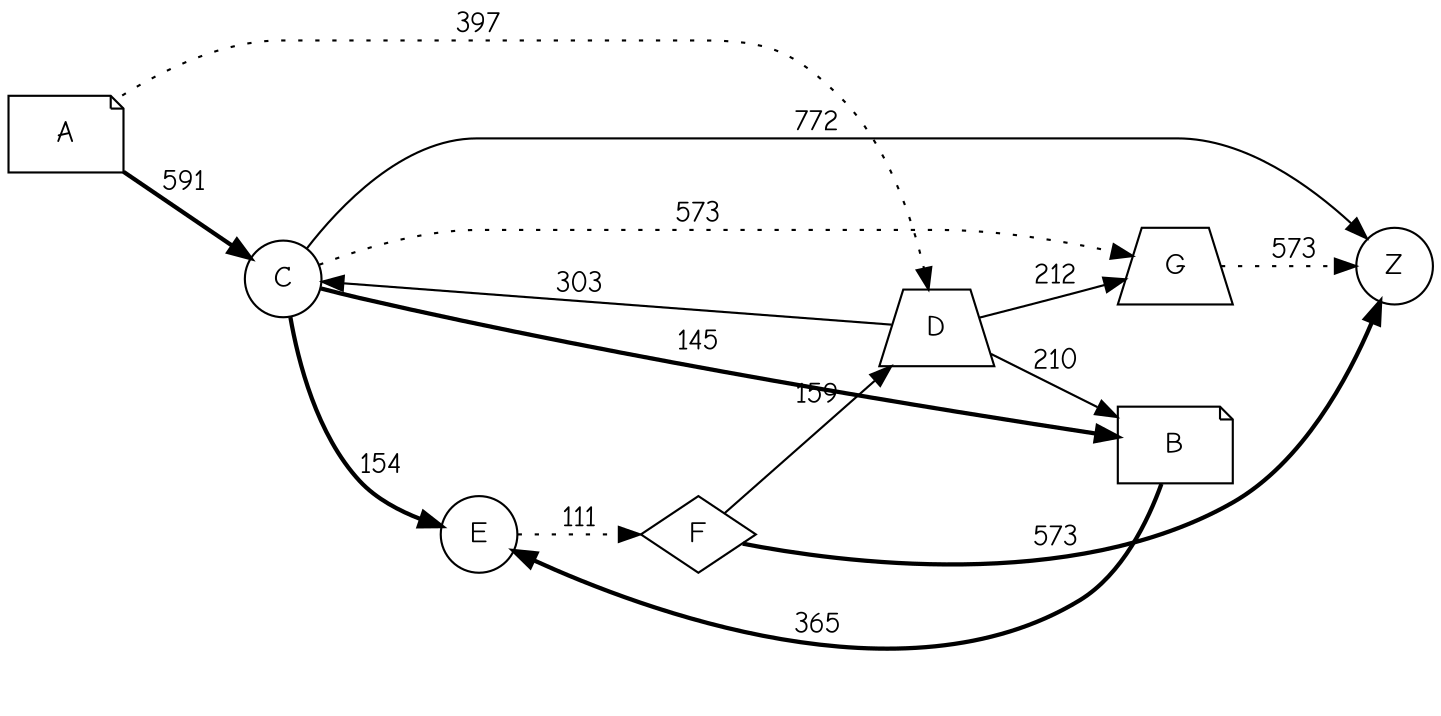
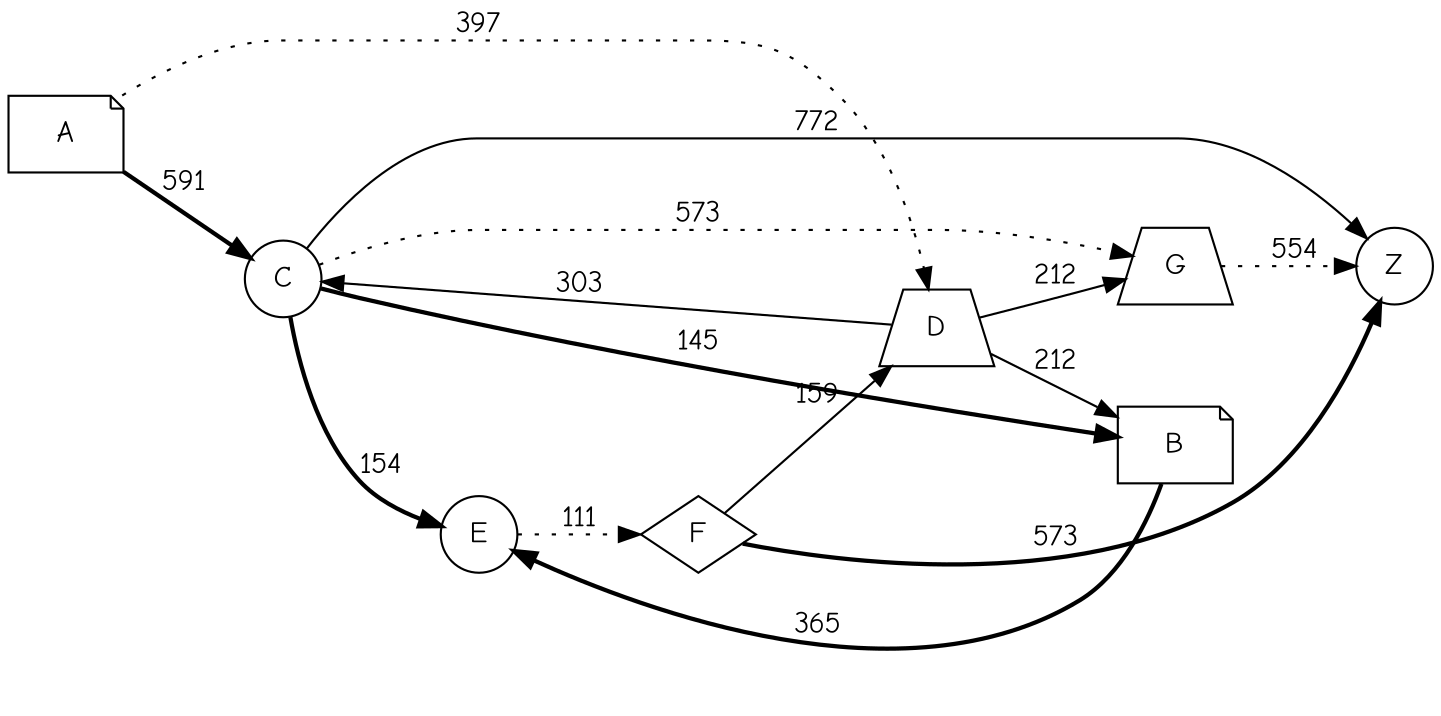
(1295, 250) -> (1295, 250)
(1056, 361) -> (1056, 361)
